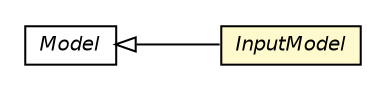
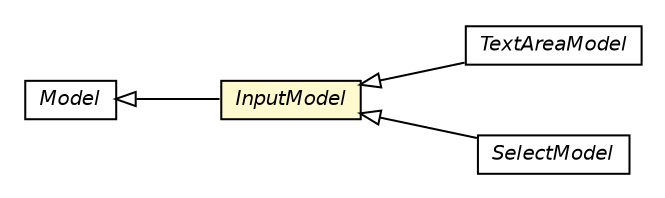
none -> (553, 44)
none -> (553, 154)
